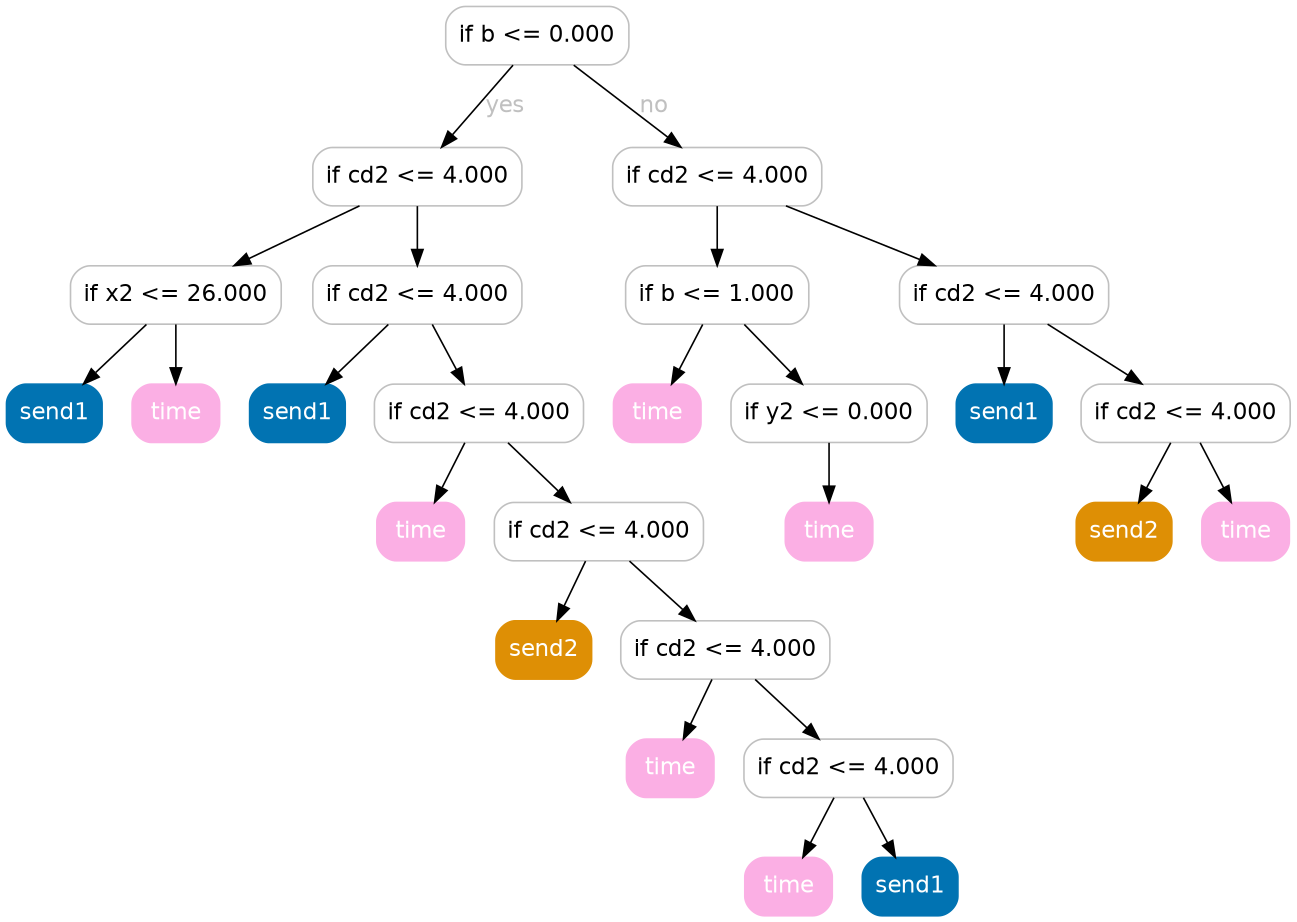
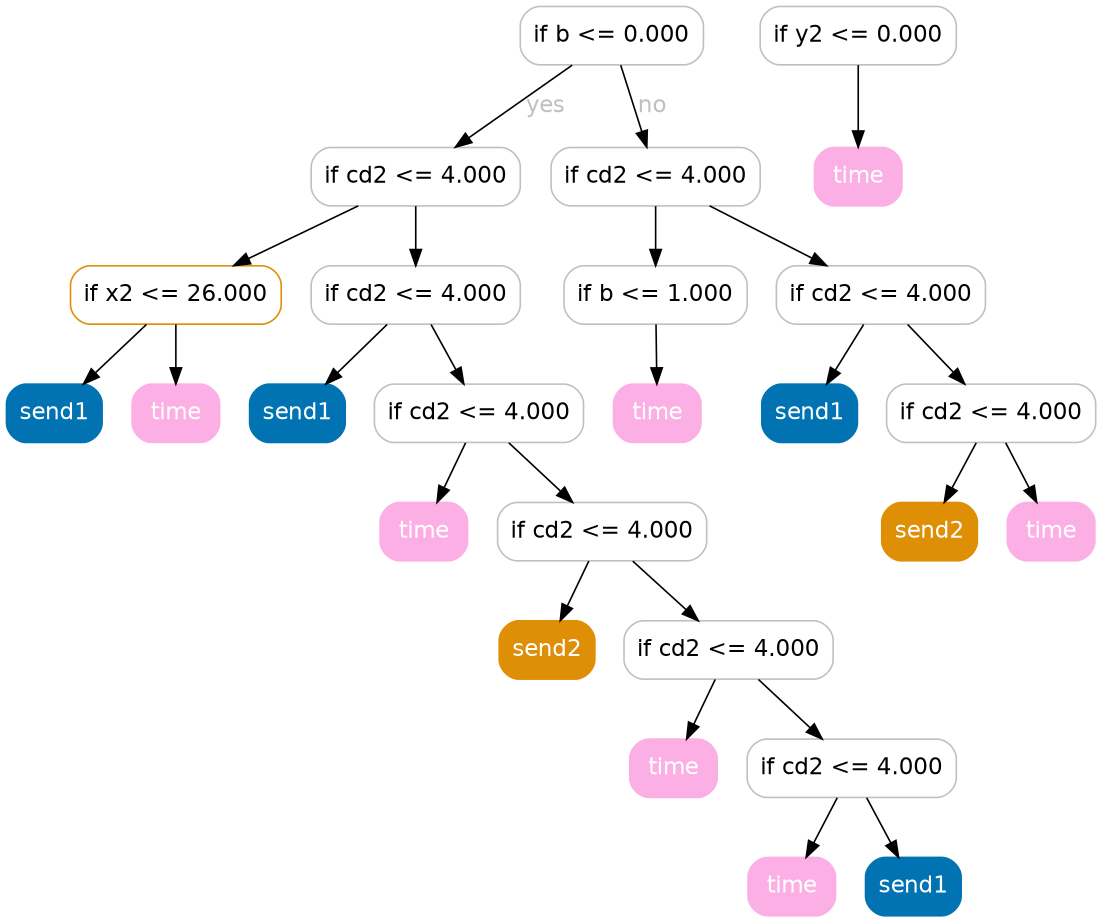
(176, 295) -> (176, 295)
(767, 348) -> none
